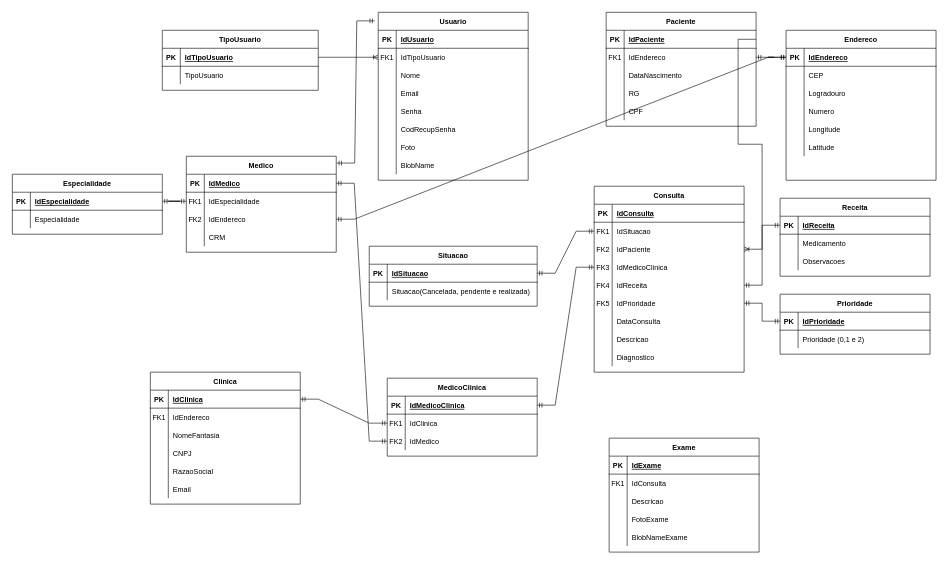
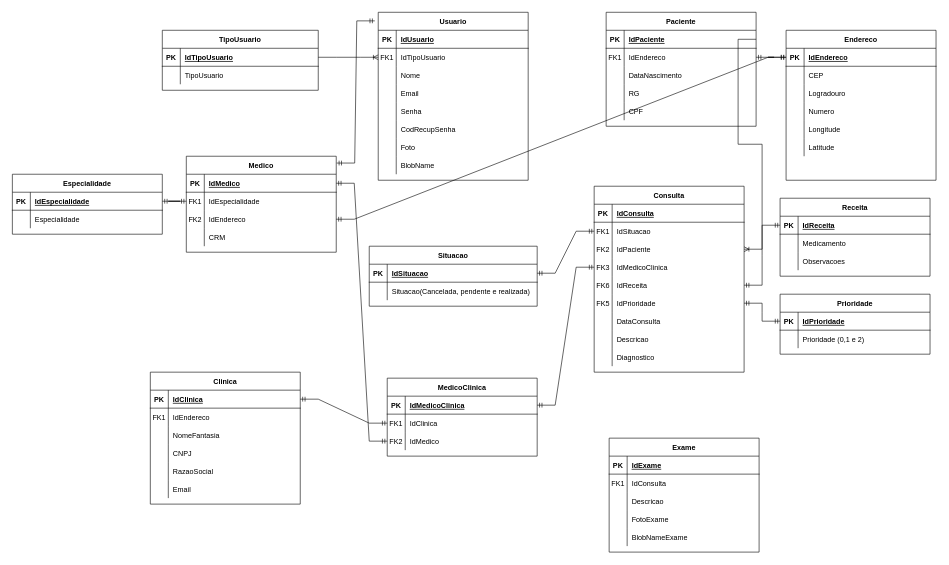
(603, 286) -> (603, 286)
